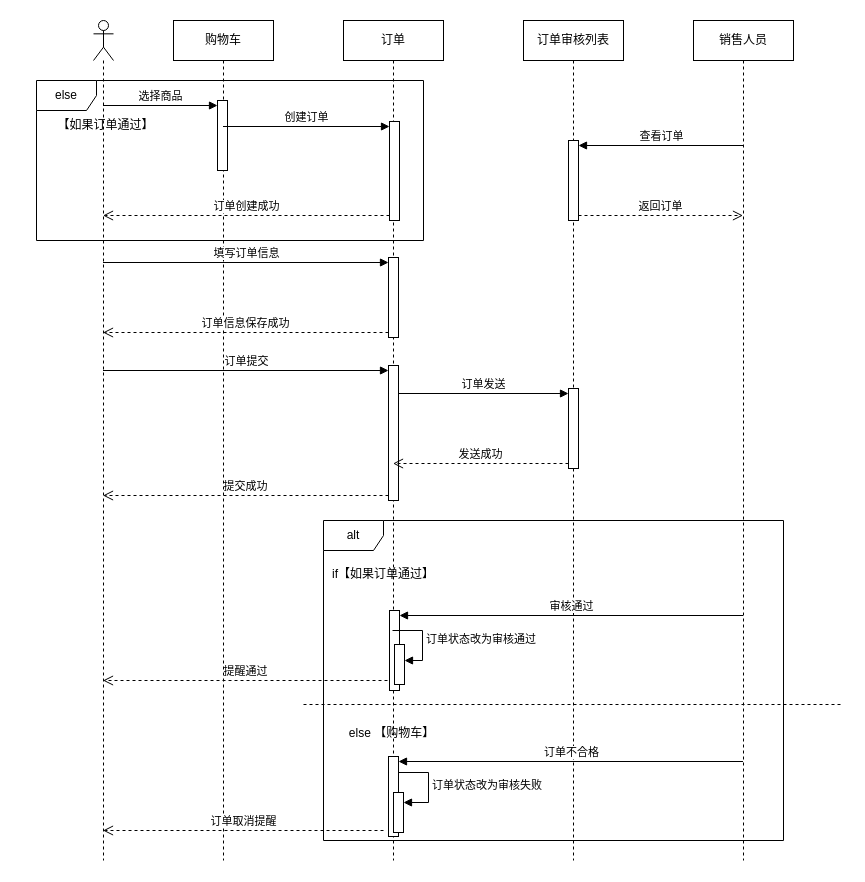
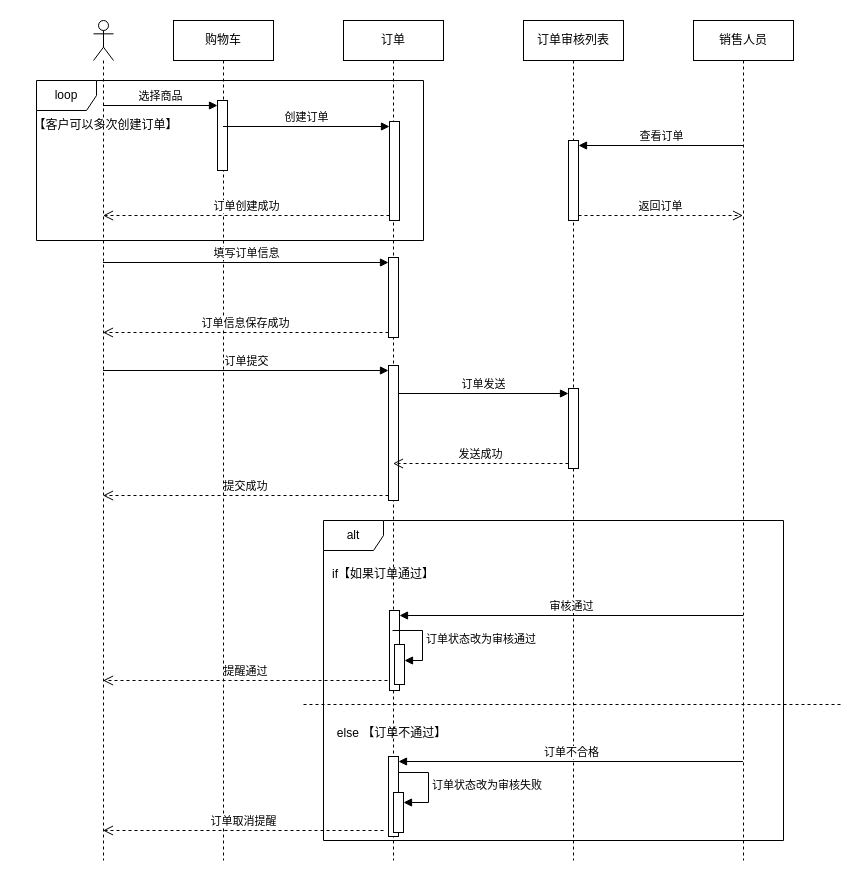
(67, 96) -> (67, 96)
(106, 126) -> (106, 126)
(392, 734) -> (392, 734)
